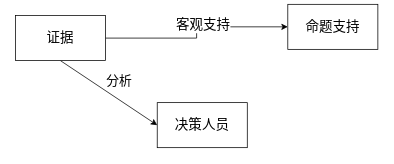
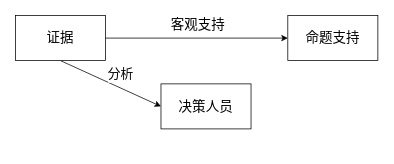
(333, 27) -> (333, 38)
(202, 125) -> (206, 106)
